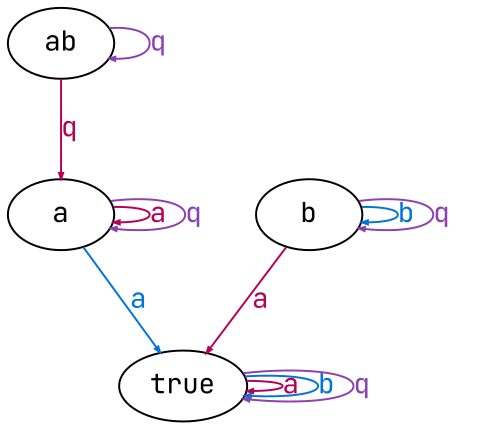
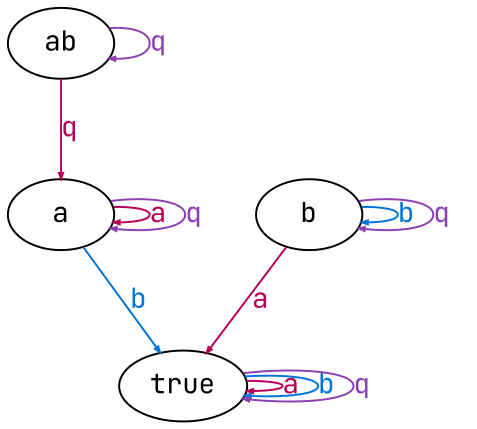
(139, 300) -> (139, 300)
